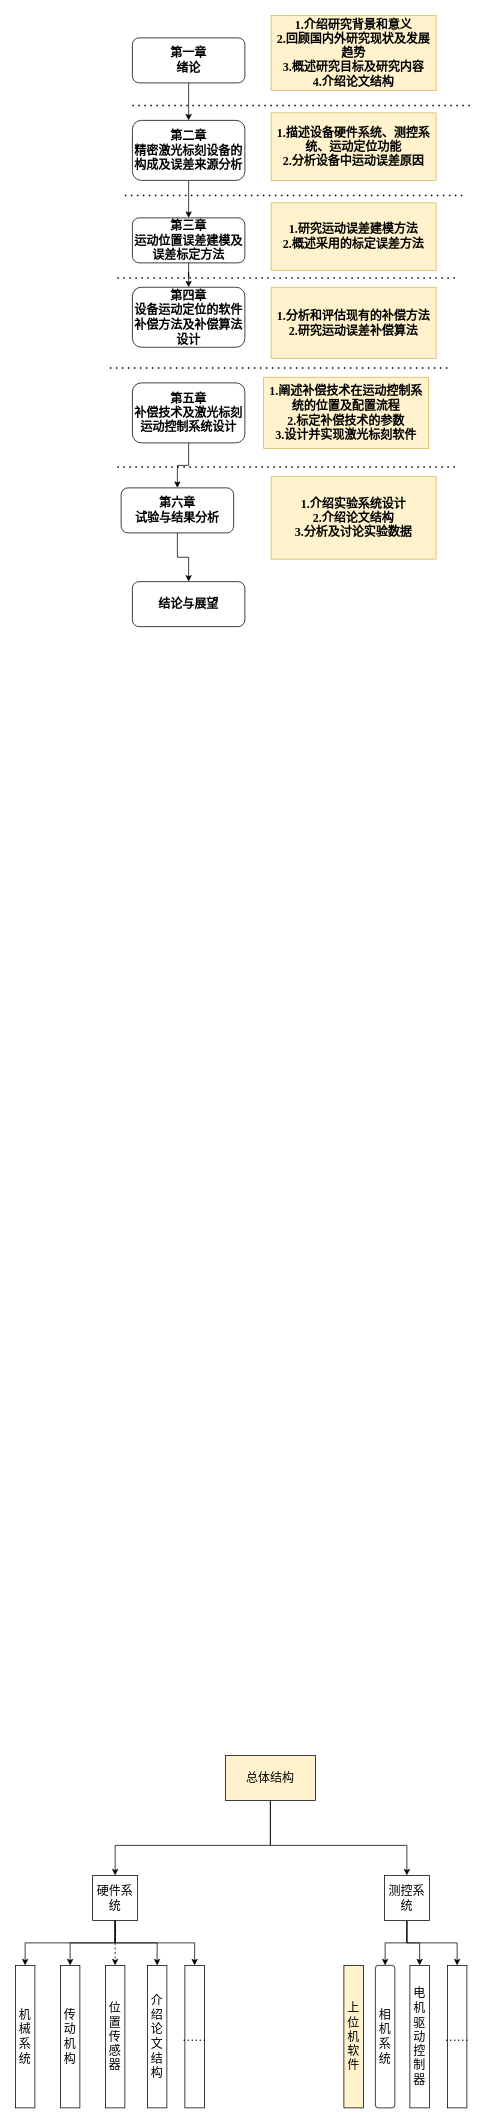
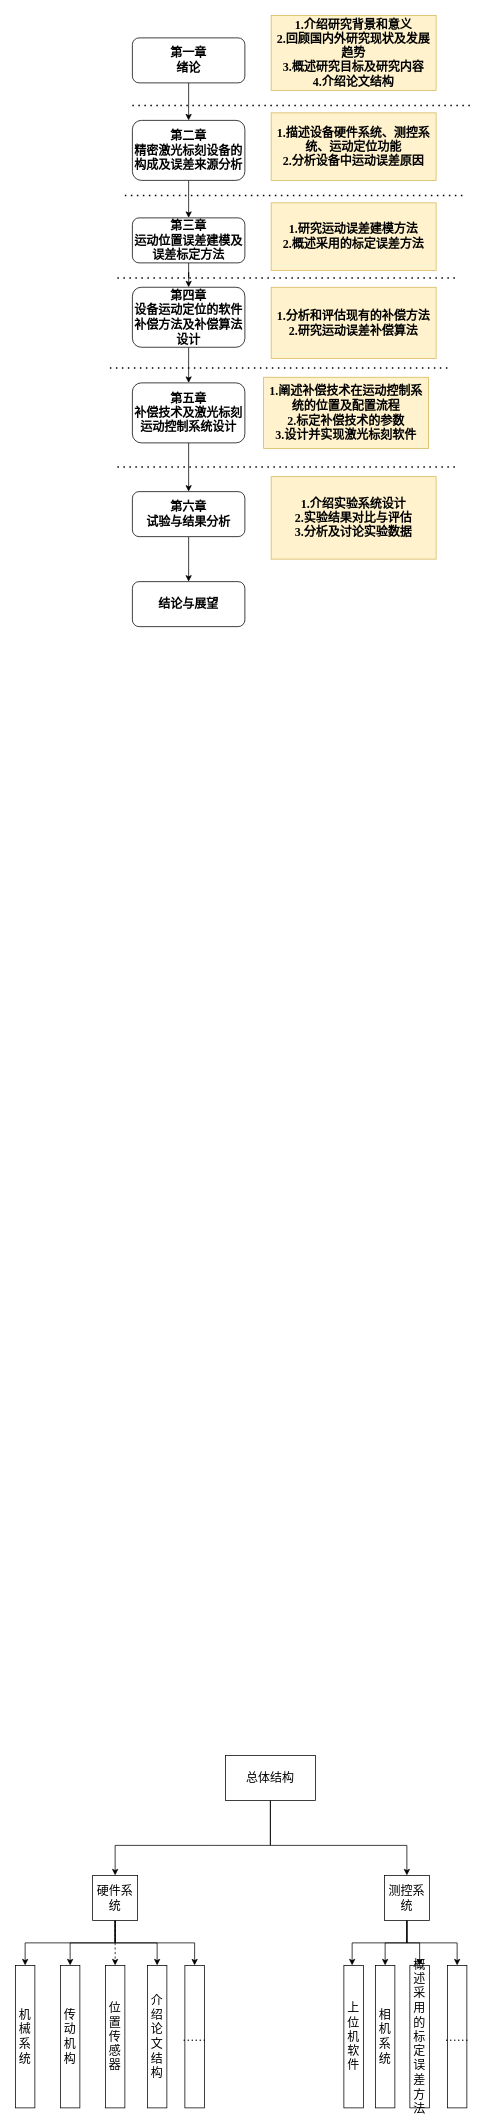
none -> (189, 363)
(177, 510) -> (189, 514)
(354, 518) -> (354, 518)
(270, 1778) -> (270, 1778)
none -> (352, 1943)
(354, 2037) -> (354, 2037)
(385, 2037) -> (385, 2037)
(420, 2037) -> (420, 2037)
